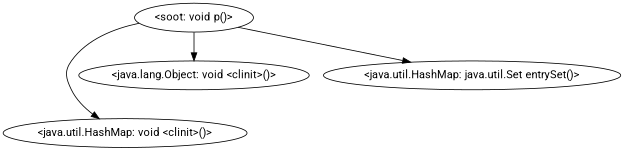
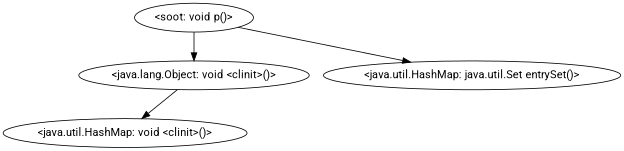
(76, 55) -> (163, 102)
